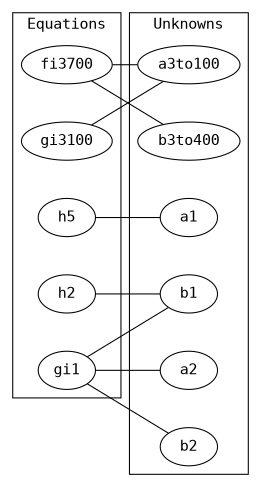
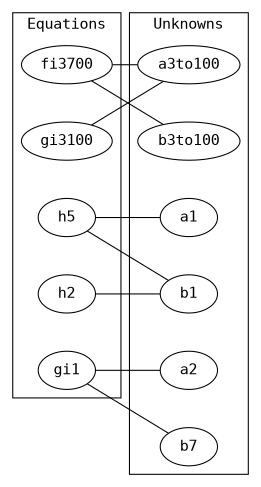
(189, 141) -> (189, 141)
(136, 327) -> (136, 261)
(189, 447) -> (189, 447)
